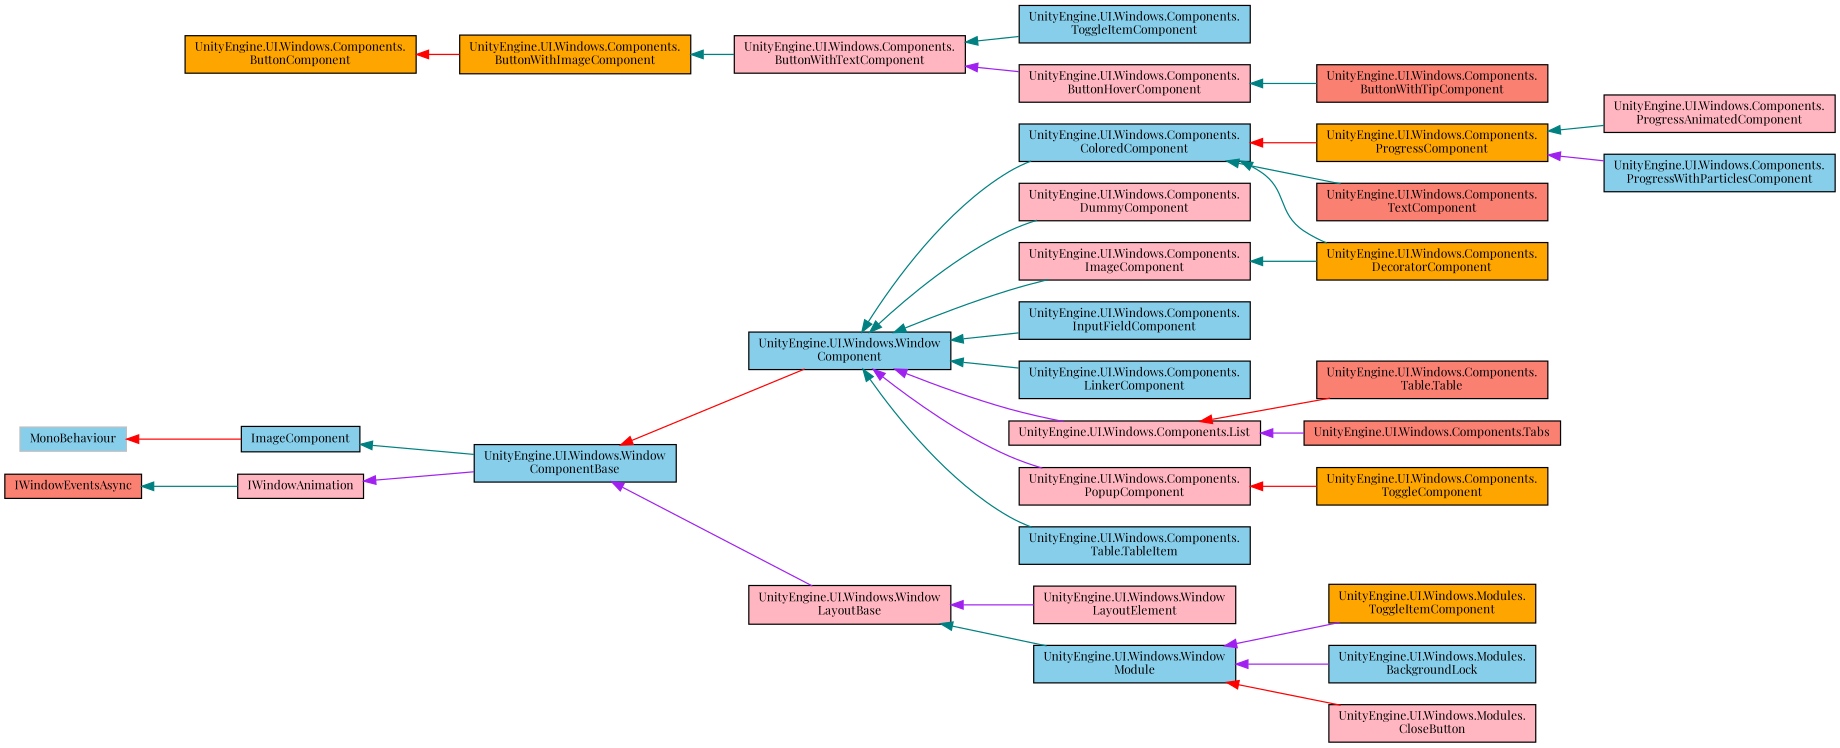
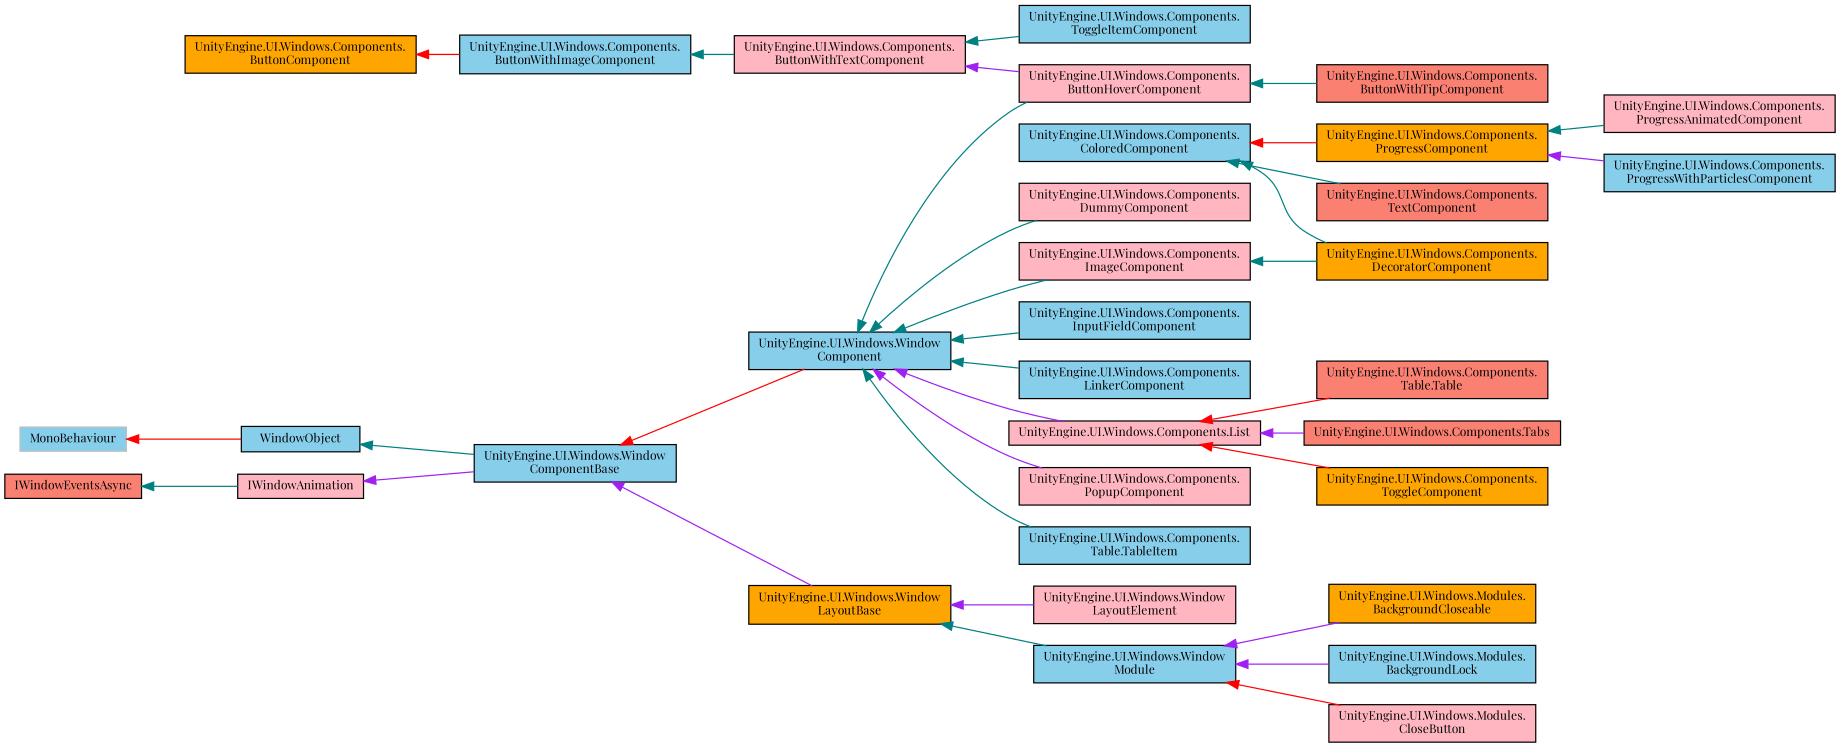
(575, 54) -> (575, 54)
(939, 230) -> (928, 198)
(301, 439) -> (301, 439)
(1290, 486) -> (1271, 457)
(1432, 604) -> (1432, 604)
(850, 605) -> (850, 605)
